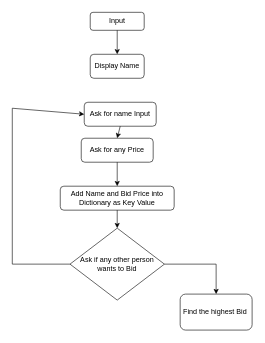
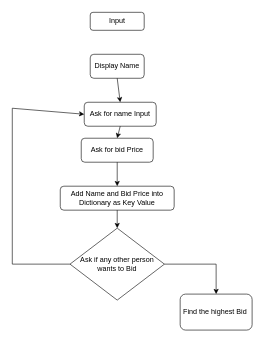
(117, 48) -> none
none -> (119, 88)
(117, 150) -> (117, 150)
